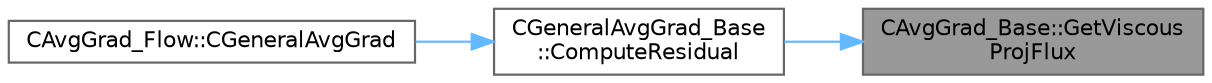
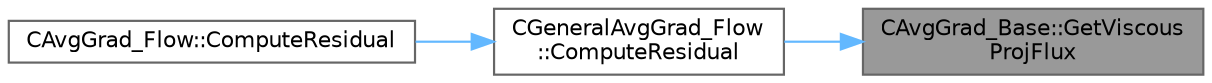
(212, 42) -> (212, 42)
(639, 42) -> (639, 42)
